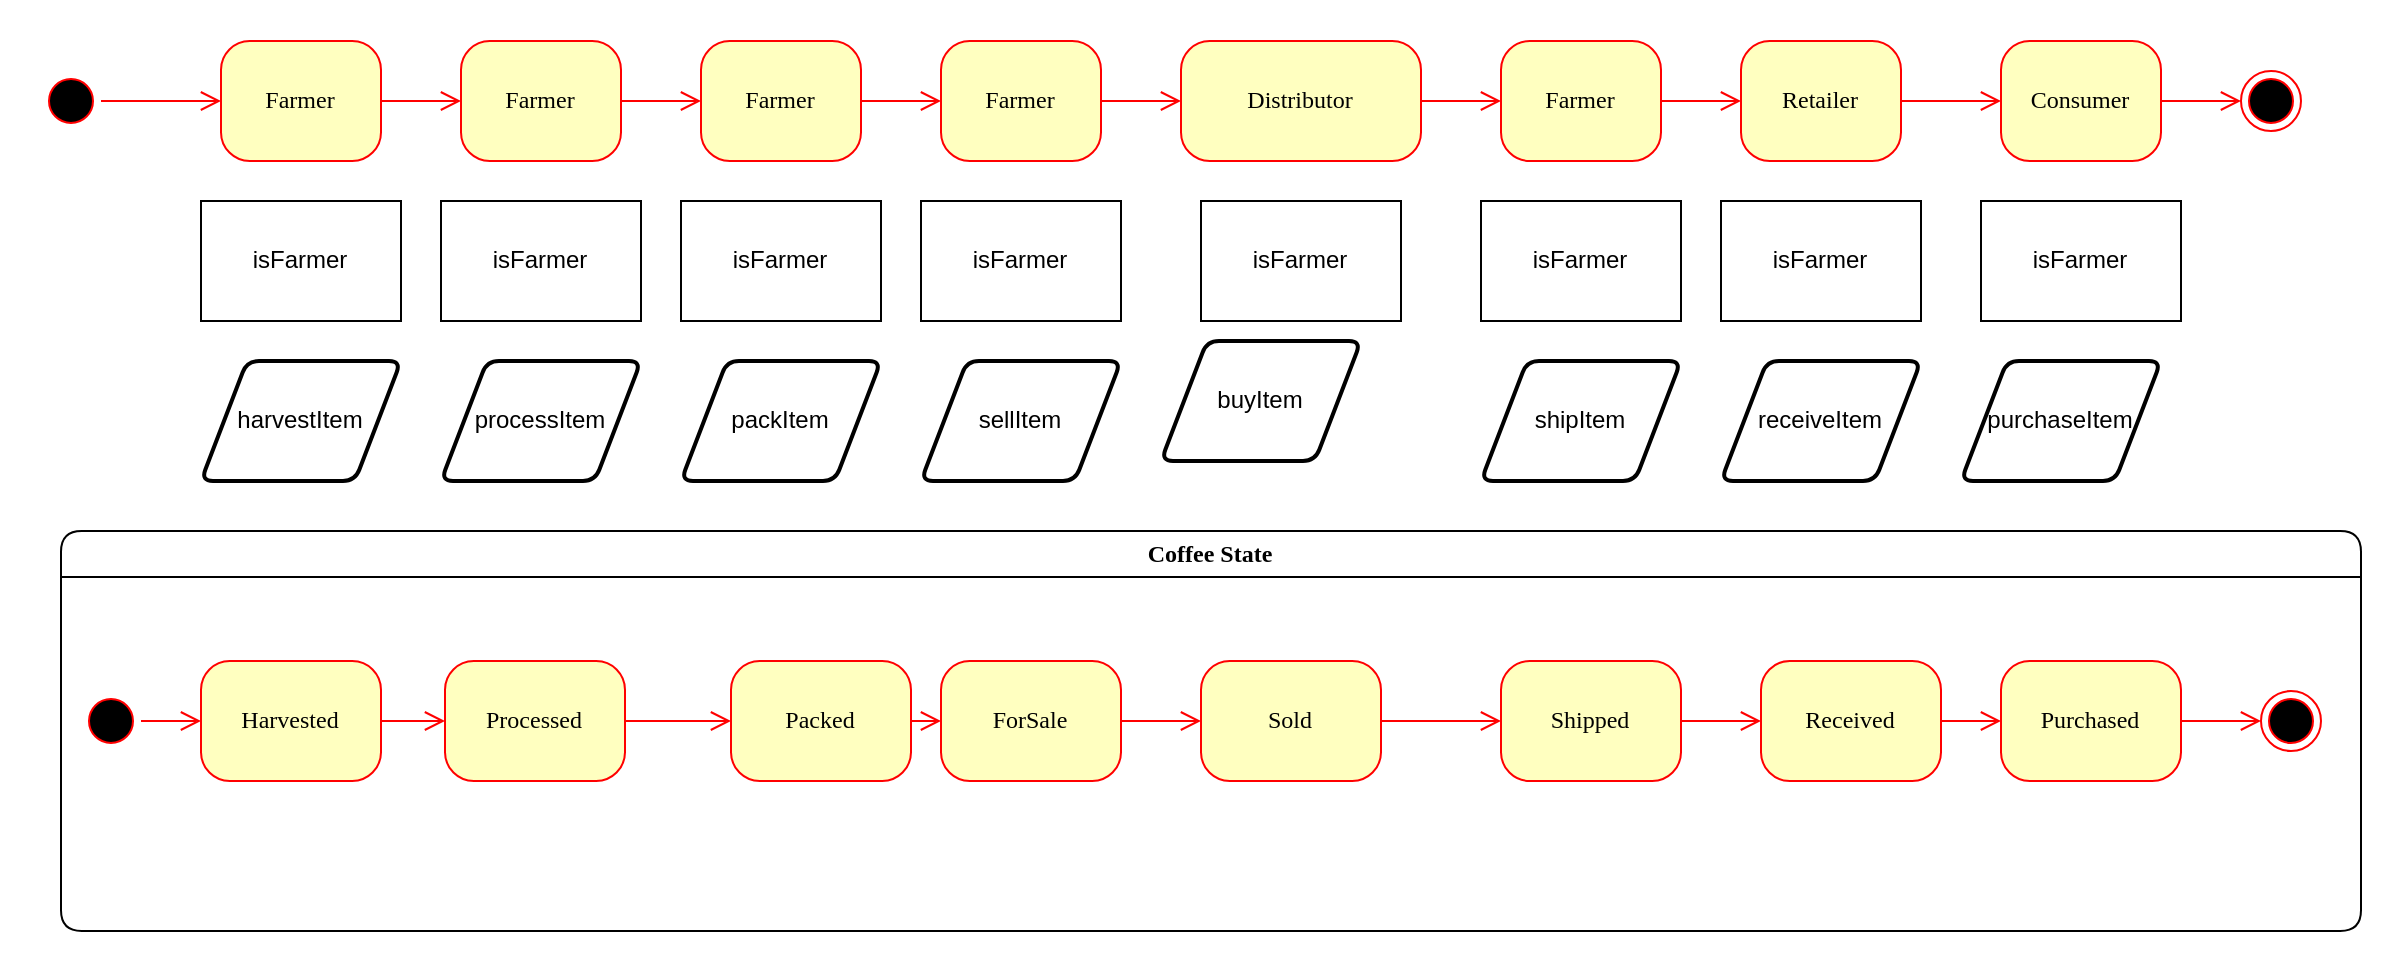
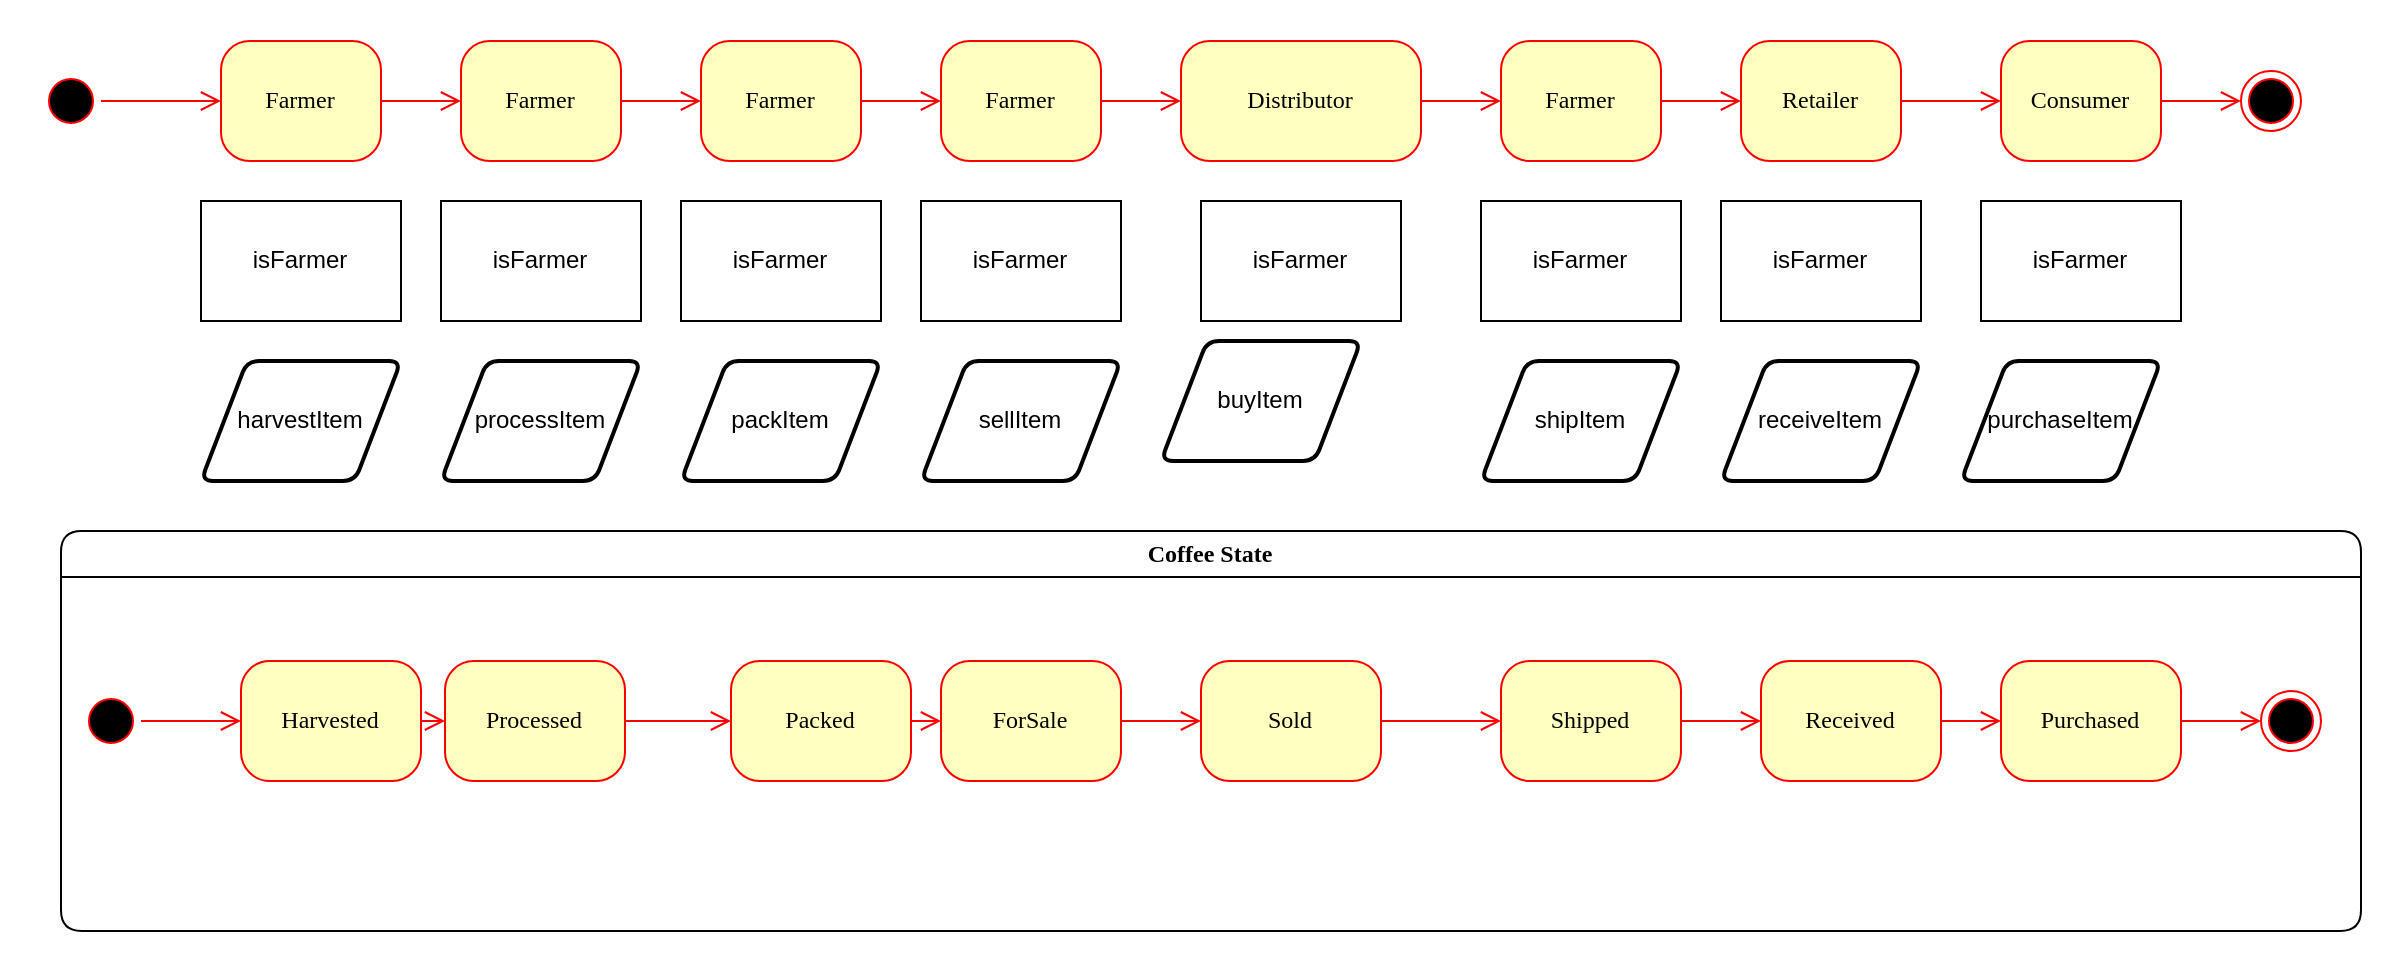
(291, 721) -> (331, 721)
